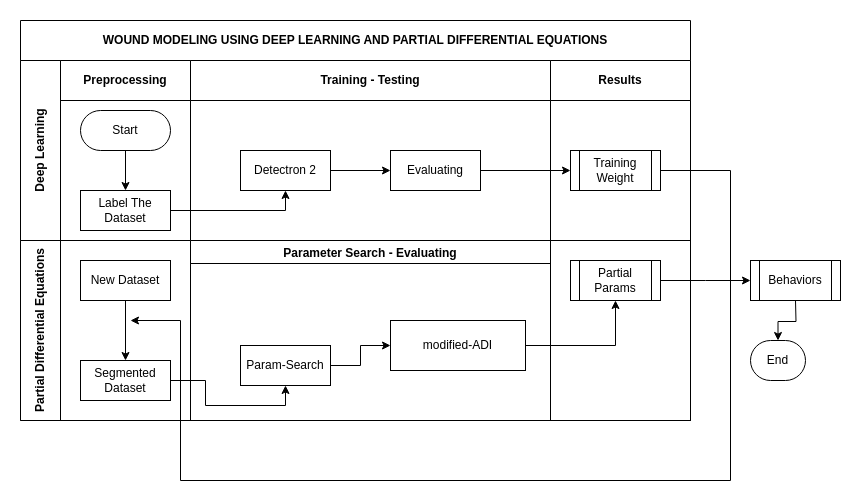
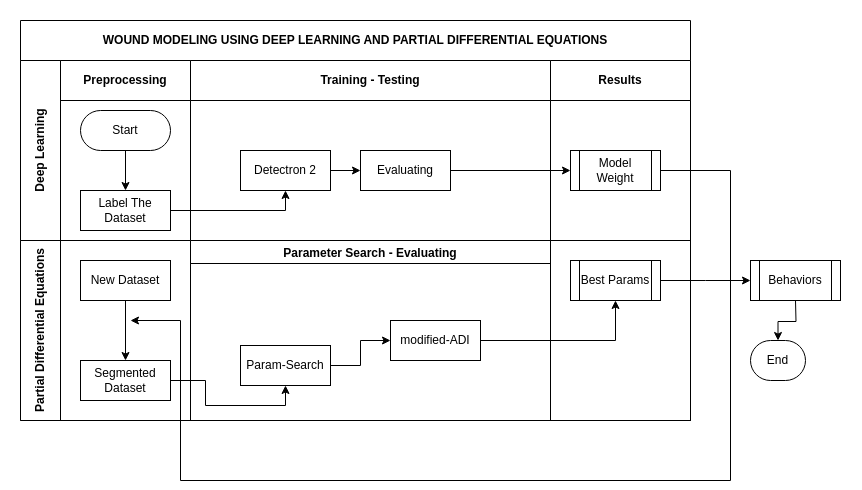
(436, 171) -> (406, 171)
(616, 171) -> (616, 171)
(616, 281) -> (616, 281)
(458, 346) -> (436, 341)
